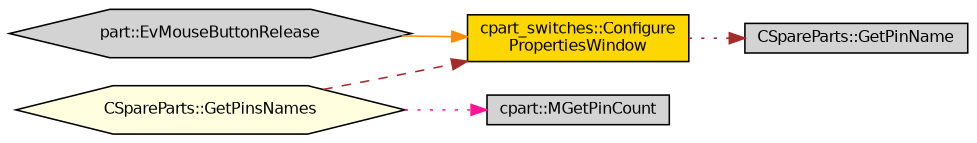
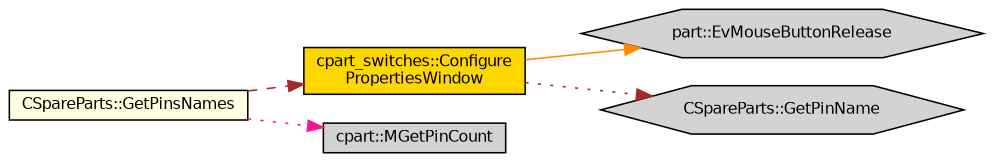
(427, 36) -> (575, 55)
(856, 38) -> (782, 110)
(210, 110) -> (129, 105)
